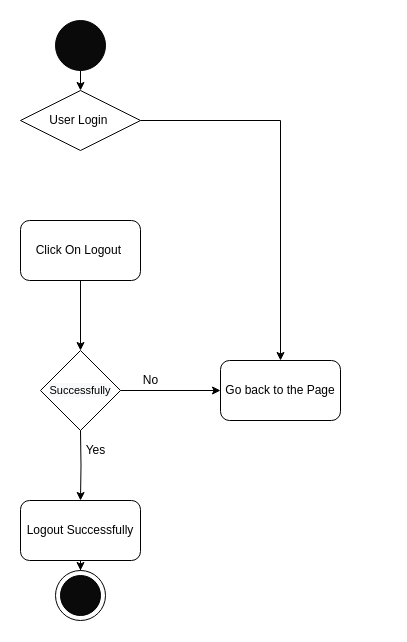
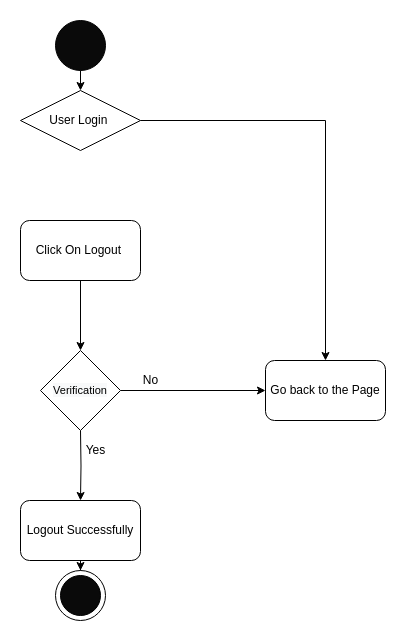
(81, 391) -> (81, 391)
(281, 391) -> (326, 391)
